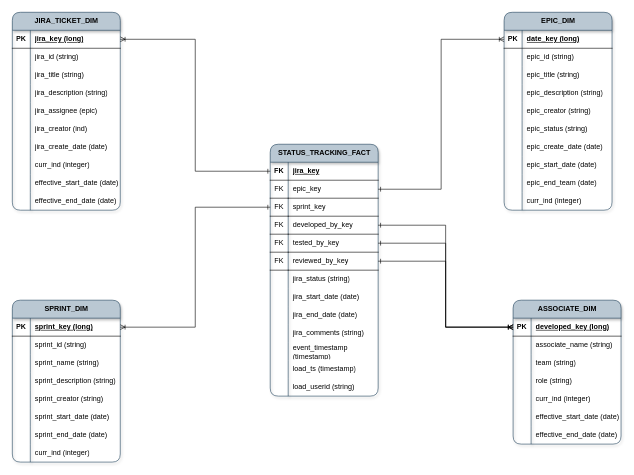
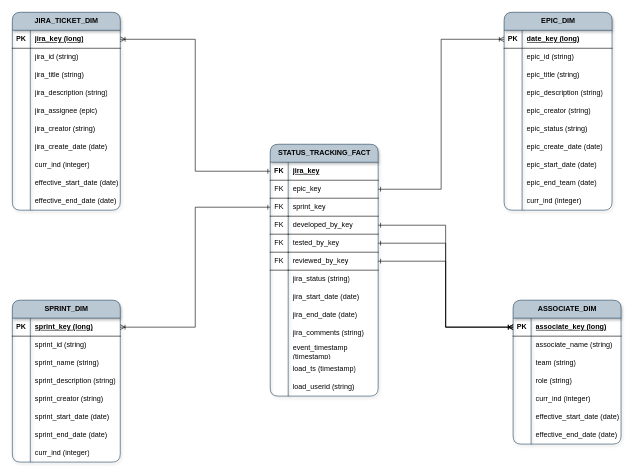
(69, 129) -> (75, 129)
(574, 327) -> (574, 327)
